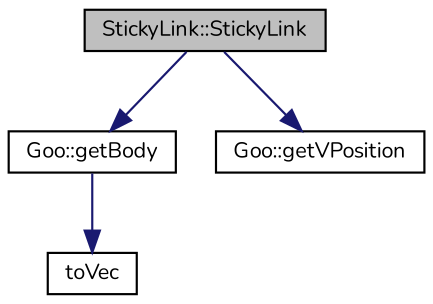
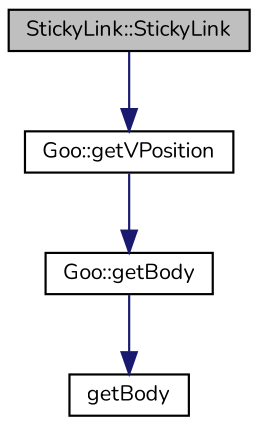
(156, 83) -> (129, 202)
(92, 274) -> (129, 395)
